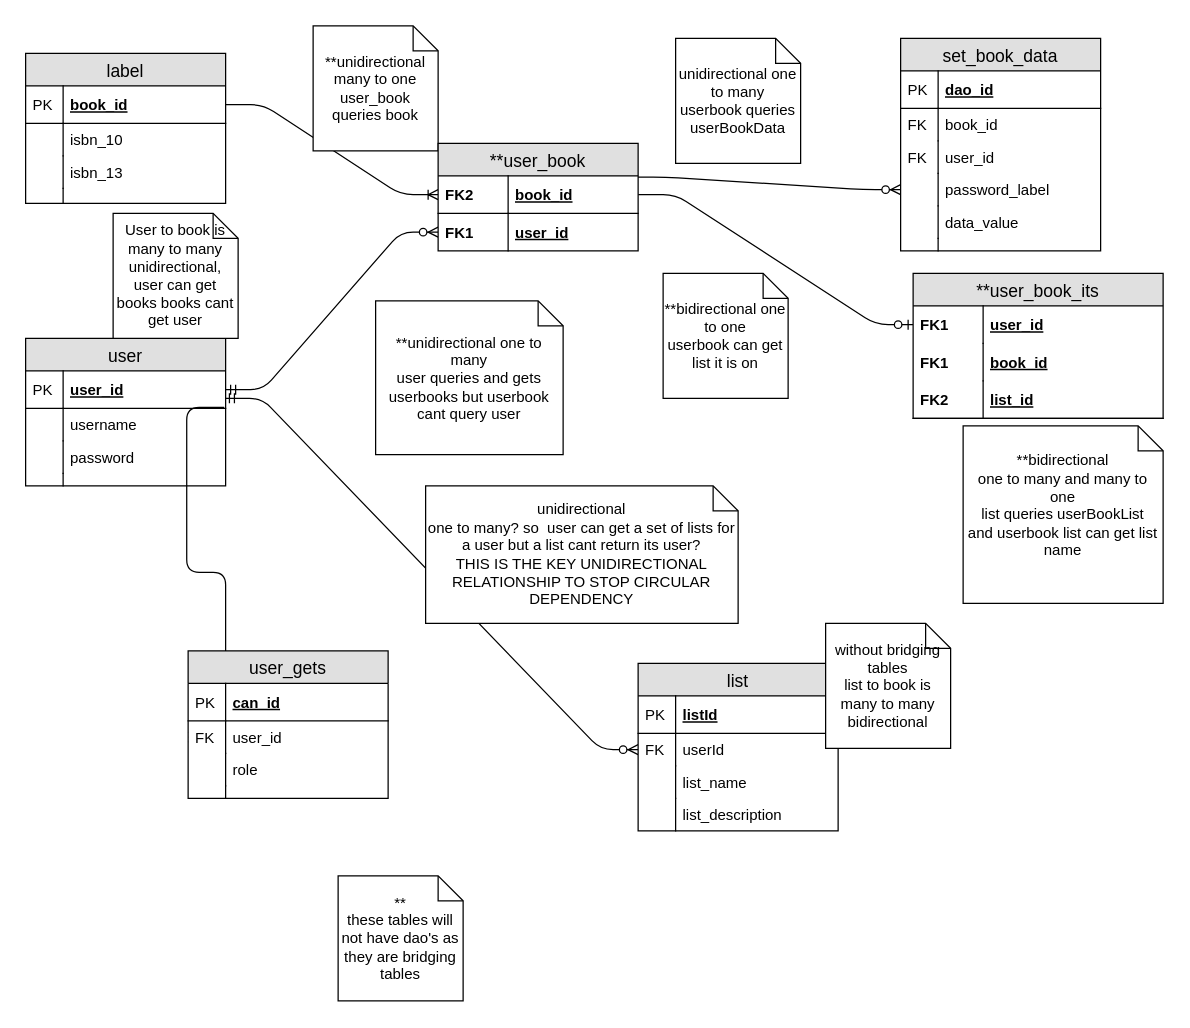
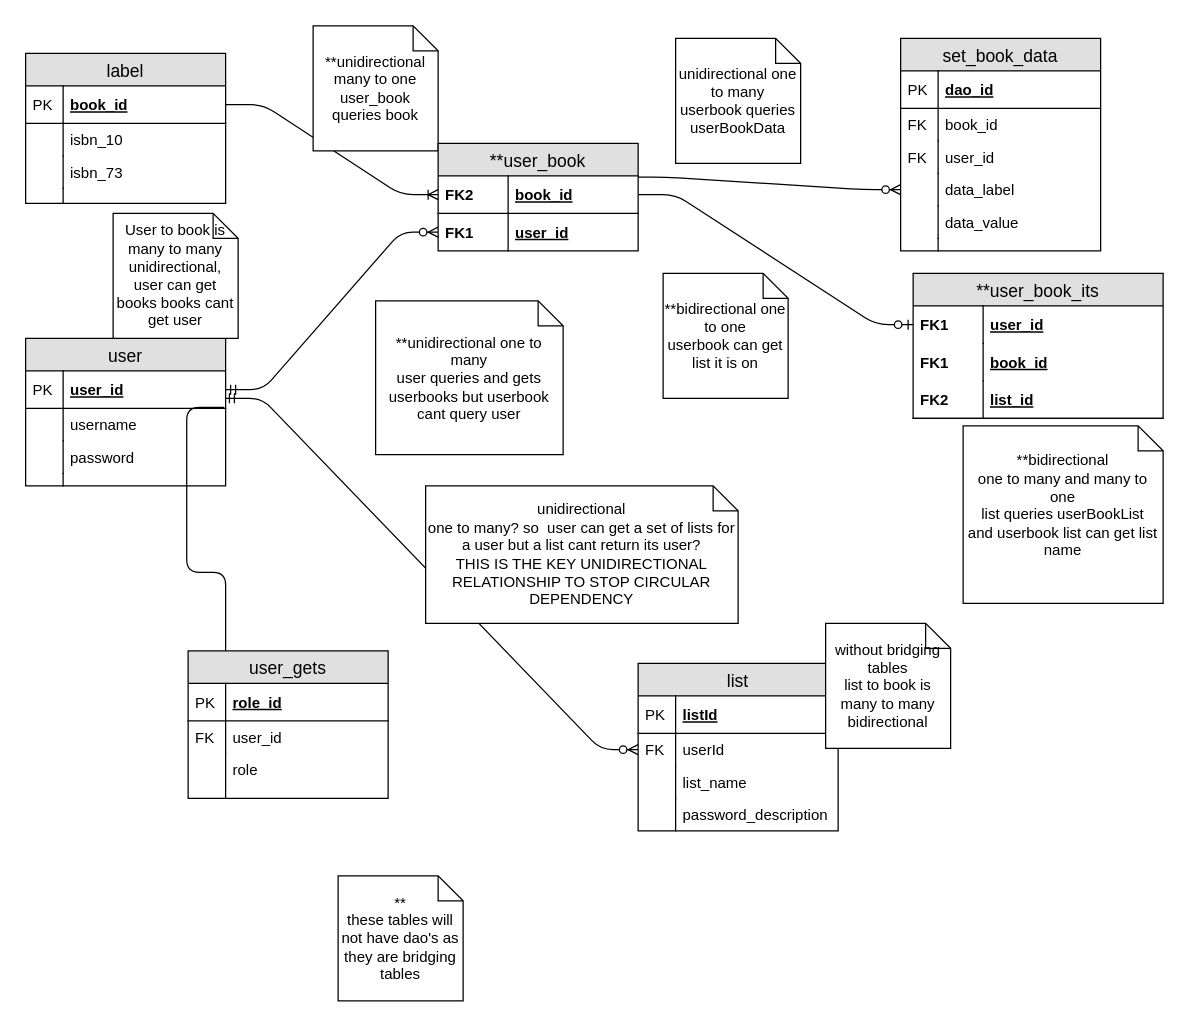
(97, 173) -> (97, 173)
(1000, 190) -> (983, 190)
(256, 703) -> (258, 703)
(742, 815) -> (763, 815)
